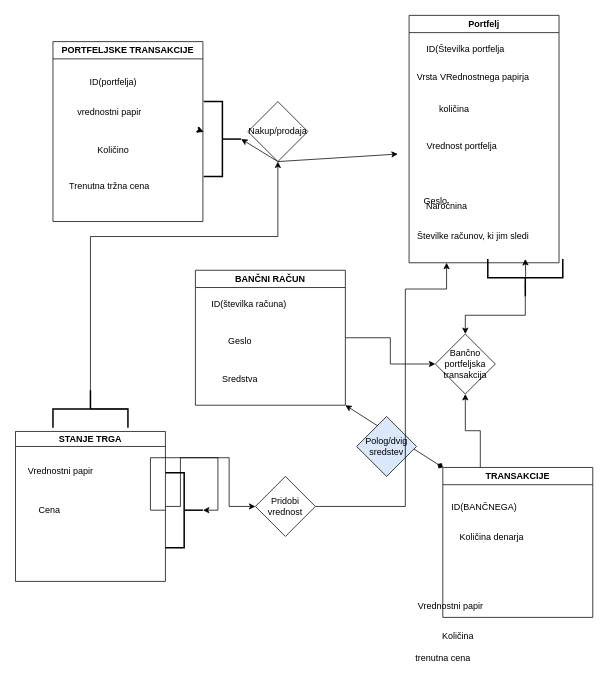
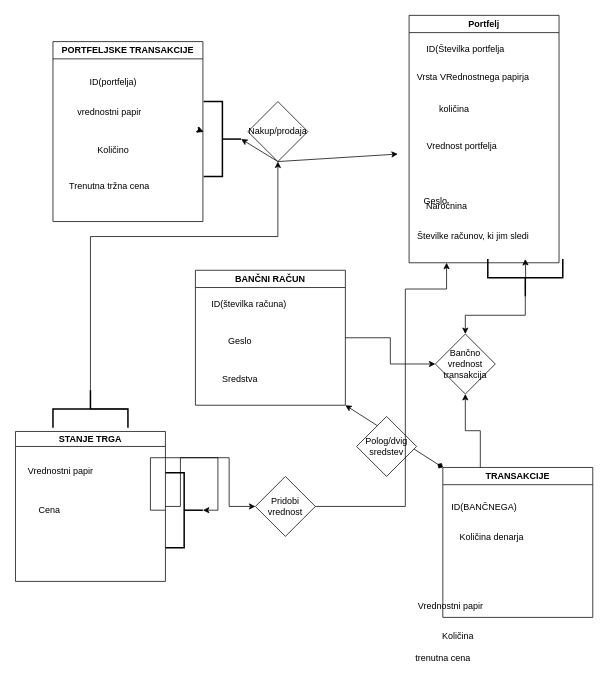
(465, 364) -> (465, 364)
(387, 447) -> (387, 447)
